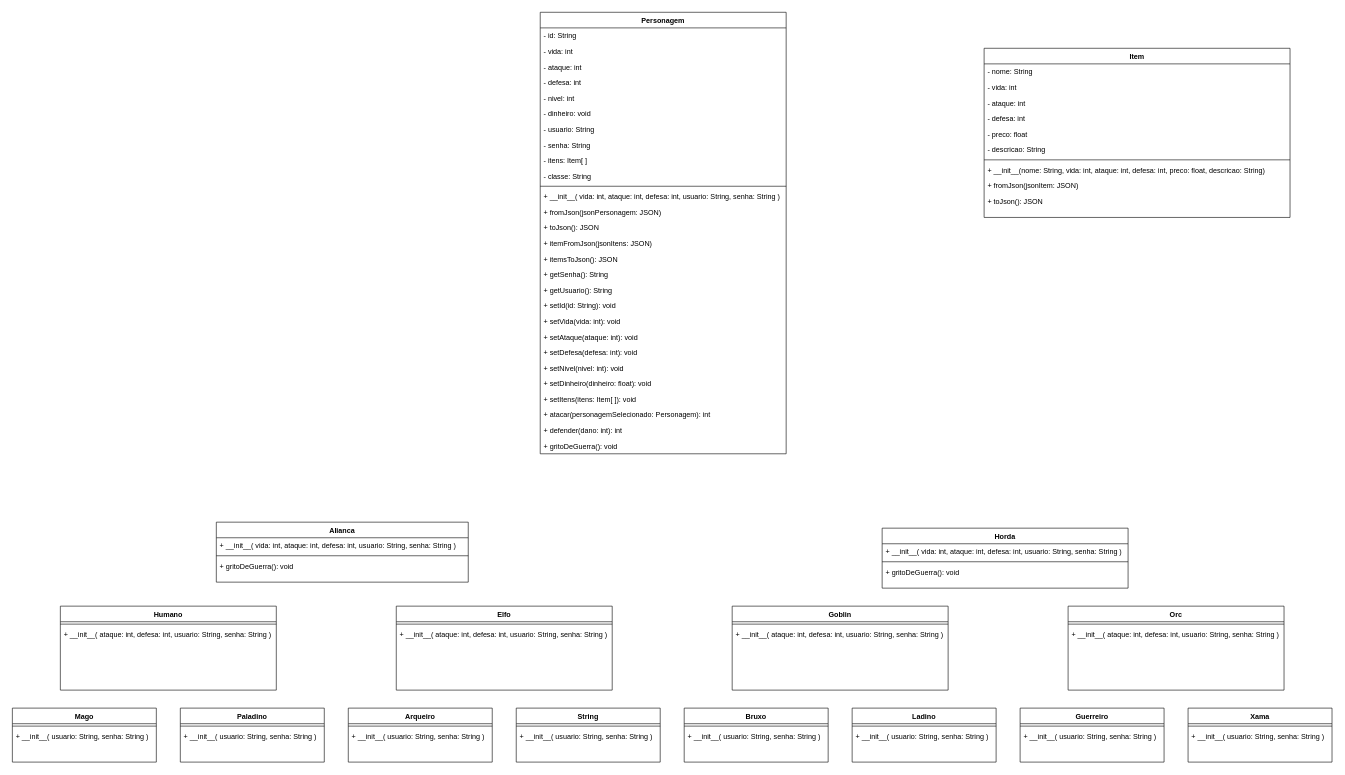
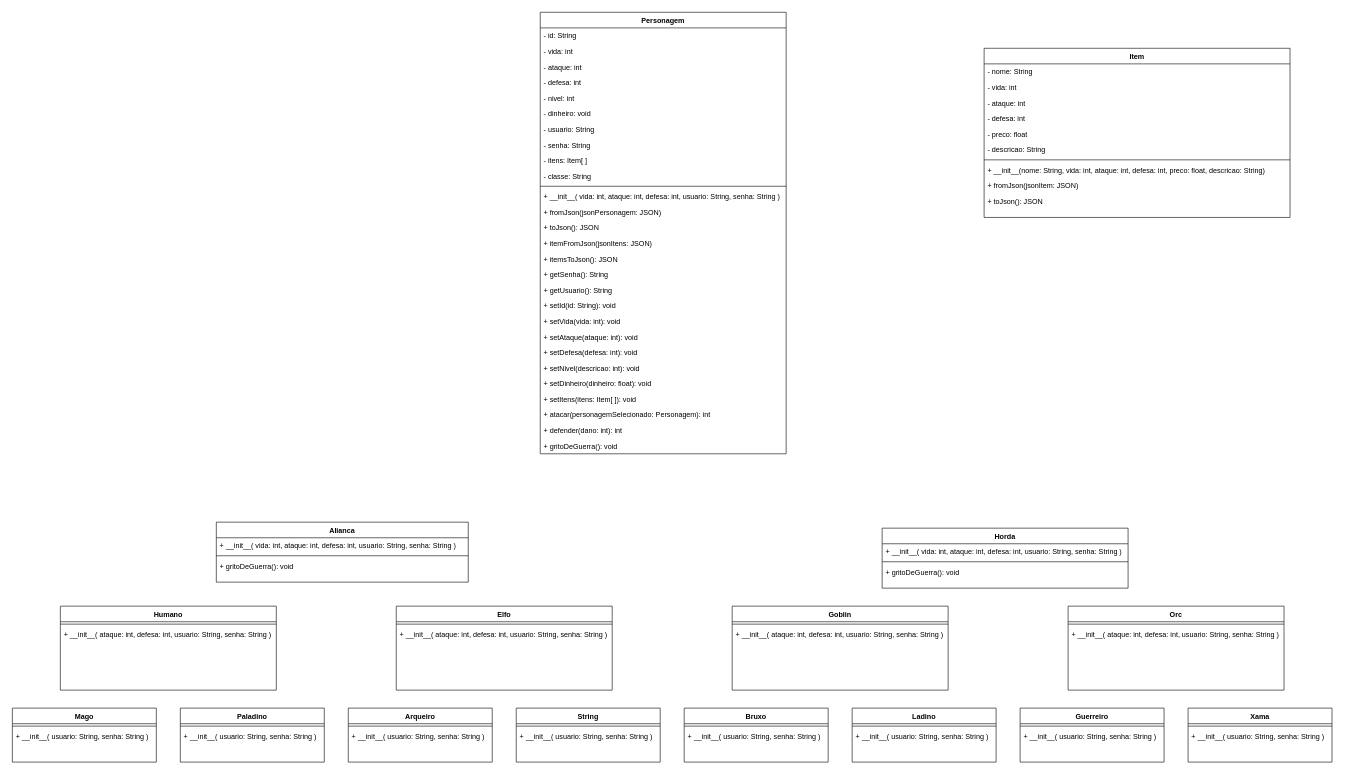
(590, 368) -> (599, 368)
